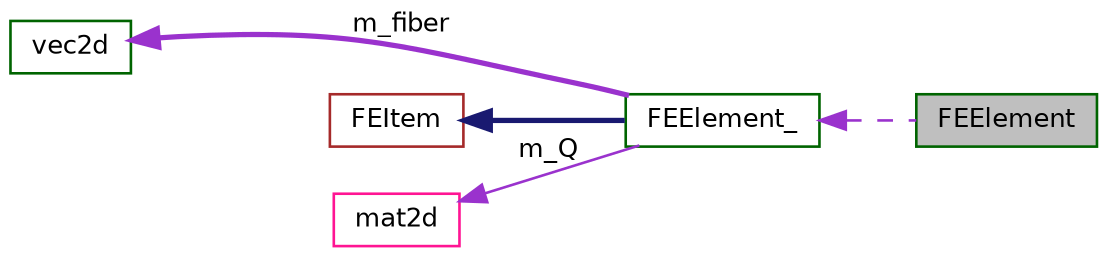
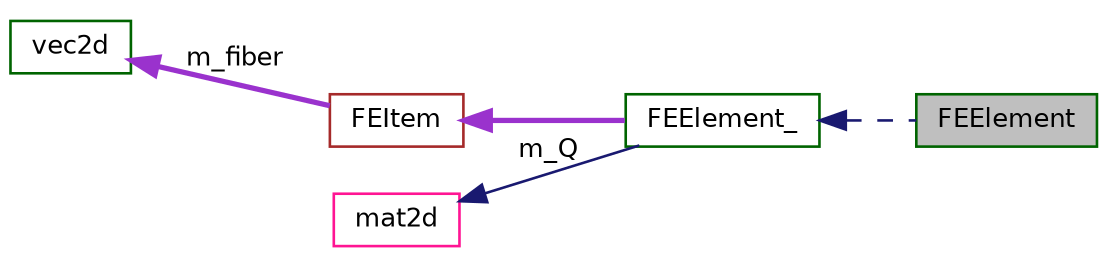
(396, 46) -> (244, 86)
(558, 120) -> (558, 120)
(881, 120) -> (881, 120)
(562, 169) -> (562, 169)
